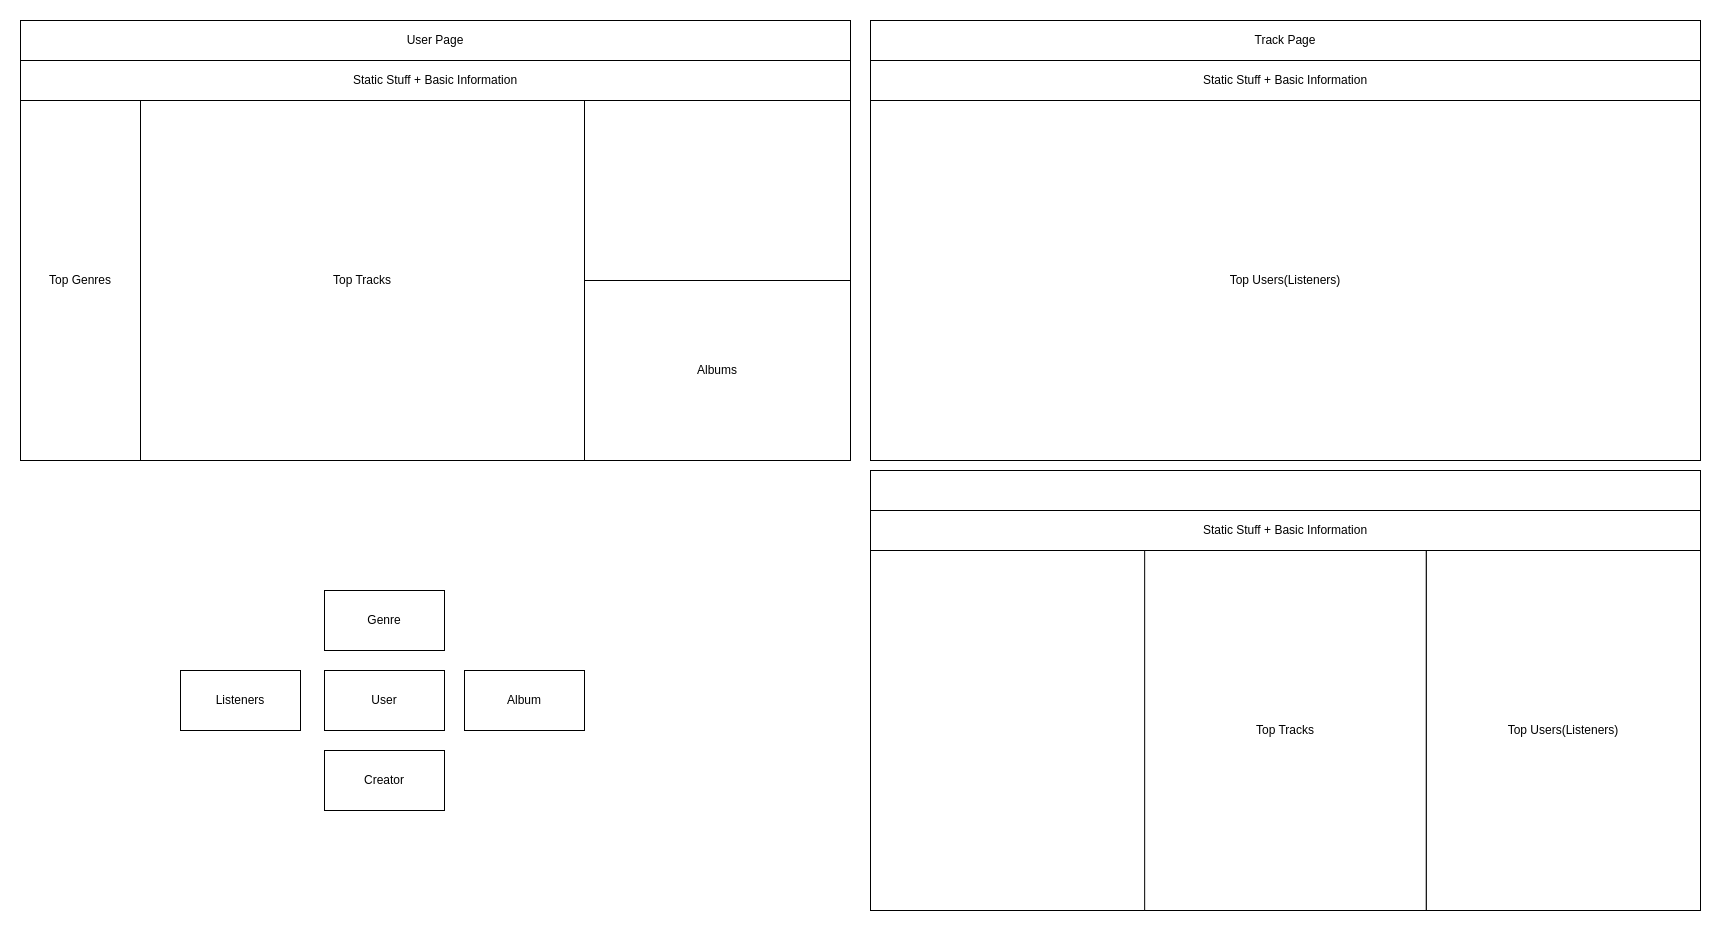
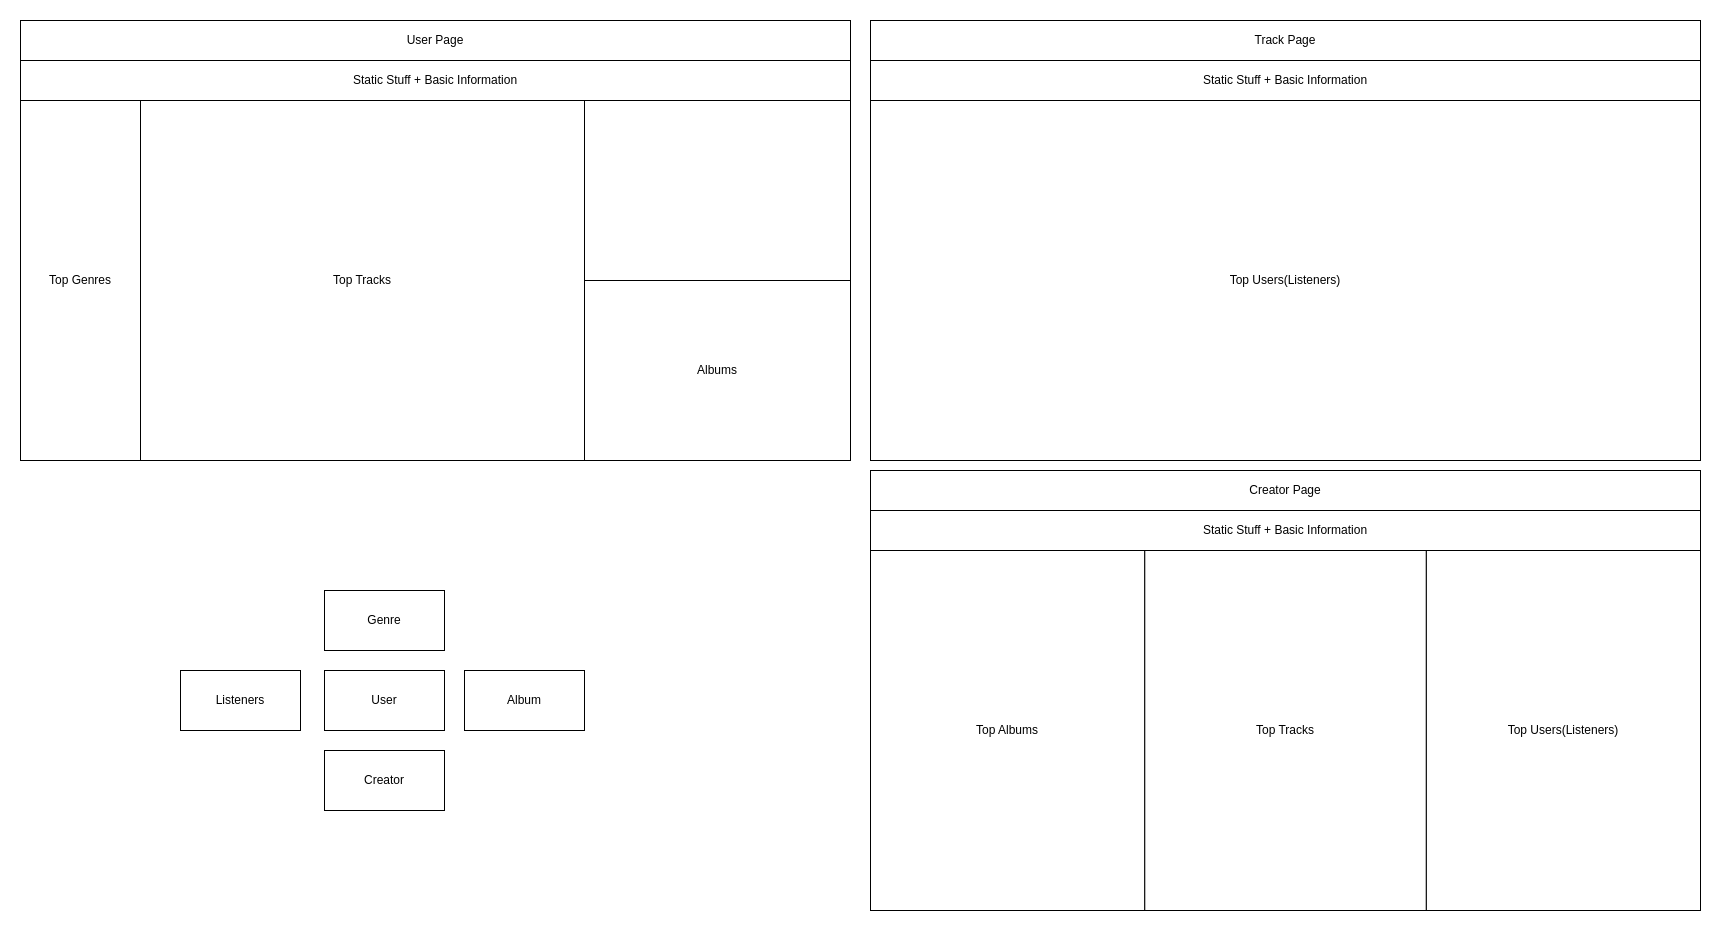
none -> (1286, 491)
none -> (1008, 731)
